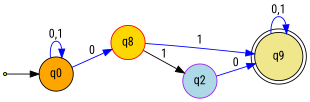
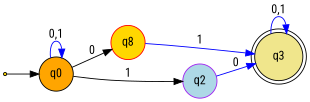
(279, 57) -> (279, 57)
(88, 60) -> (88, 60)
(160, 60) -> (124, 81)
